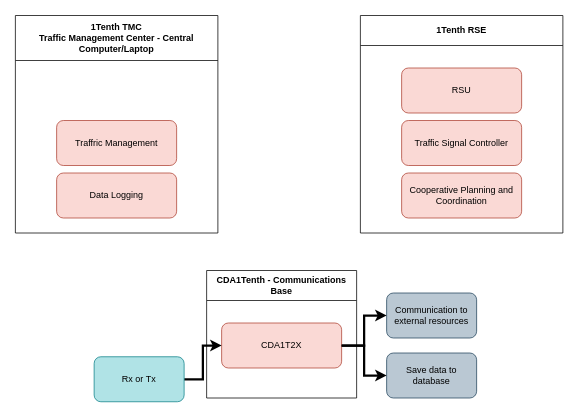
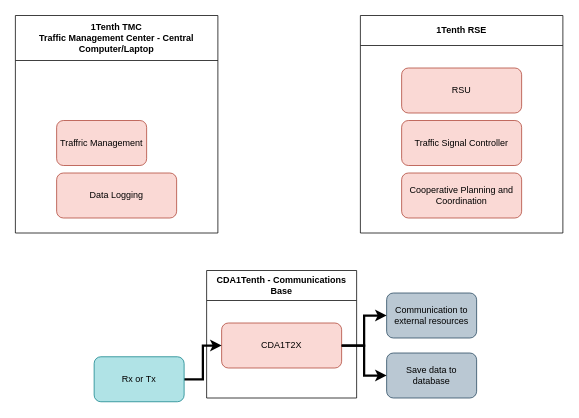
(117, 143) -> (102, 143)
